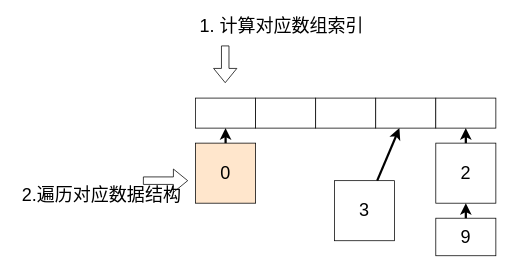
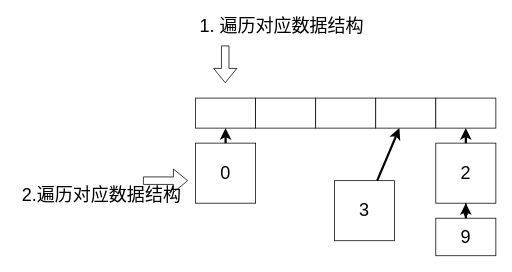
(282, 27) -> (282, 27)
(225, 173) -> (225, 173)
none -> (465, 203)
